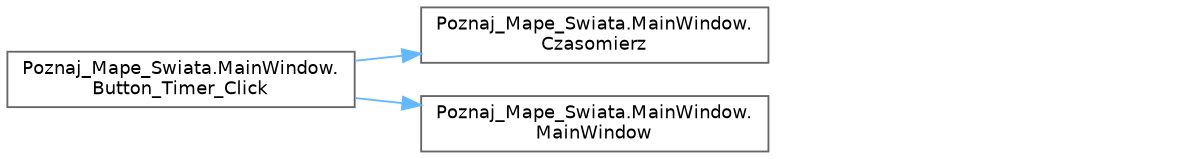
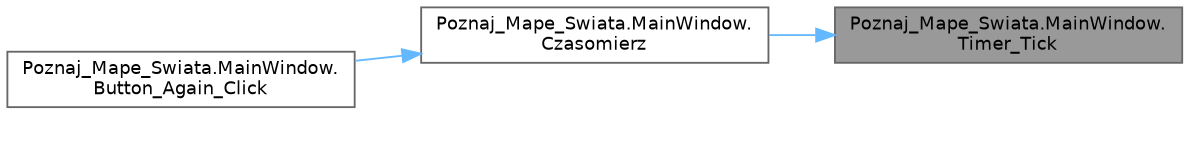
none -> (1009, 35)
(181, 79) -> (181, 79)
(595, 124) -> none
